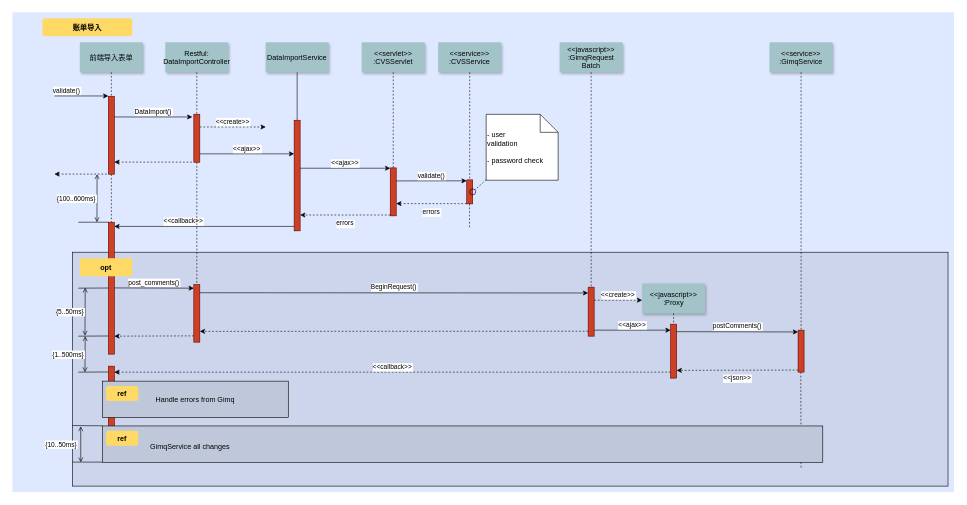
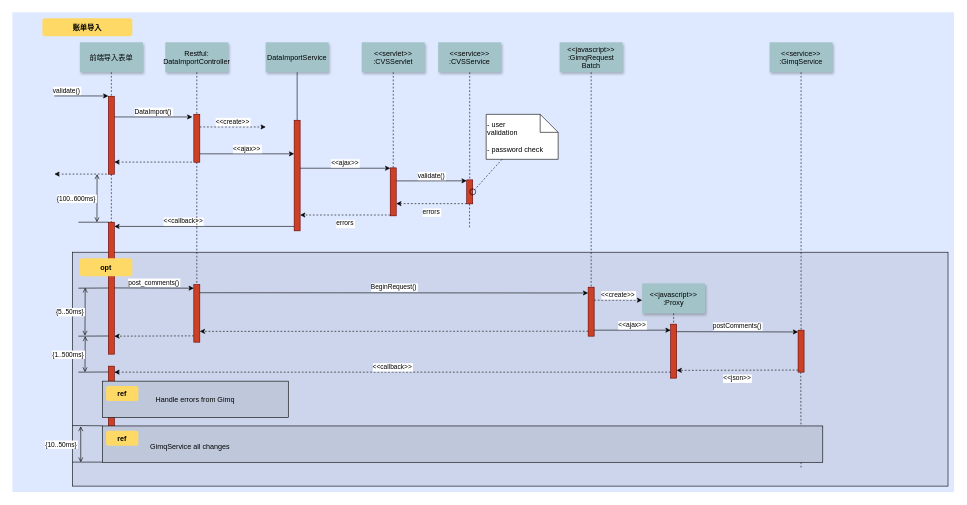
(522, 147) -> (522, 137)
